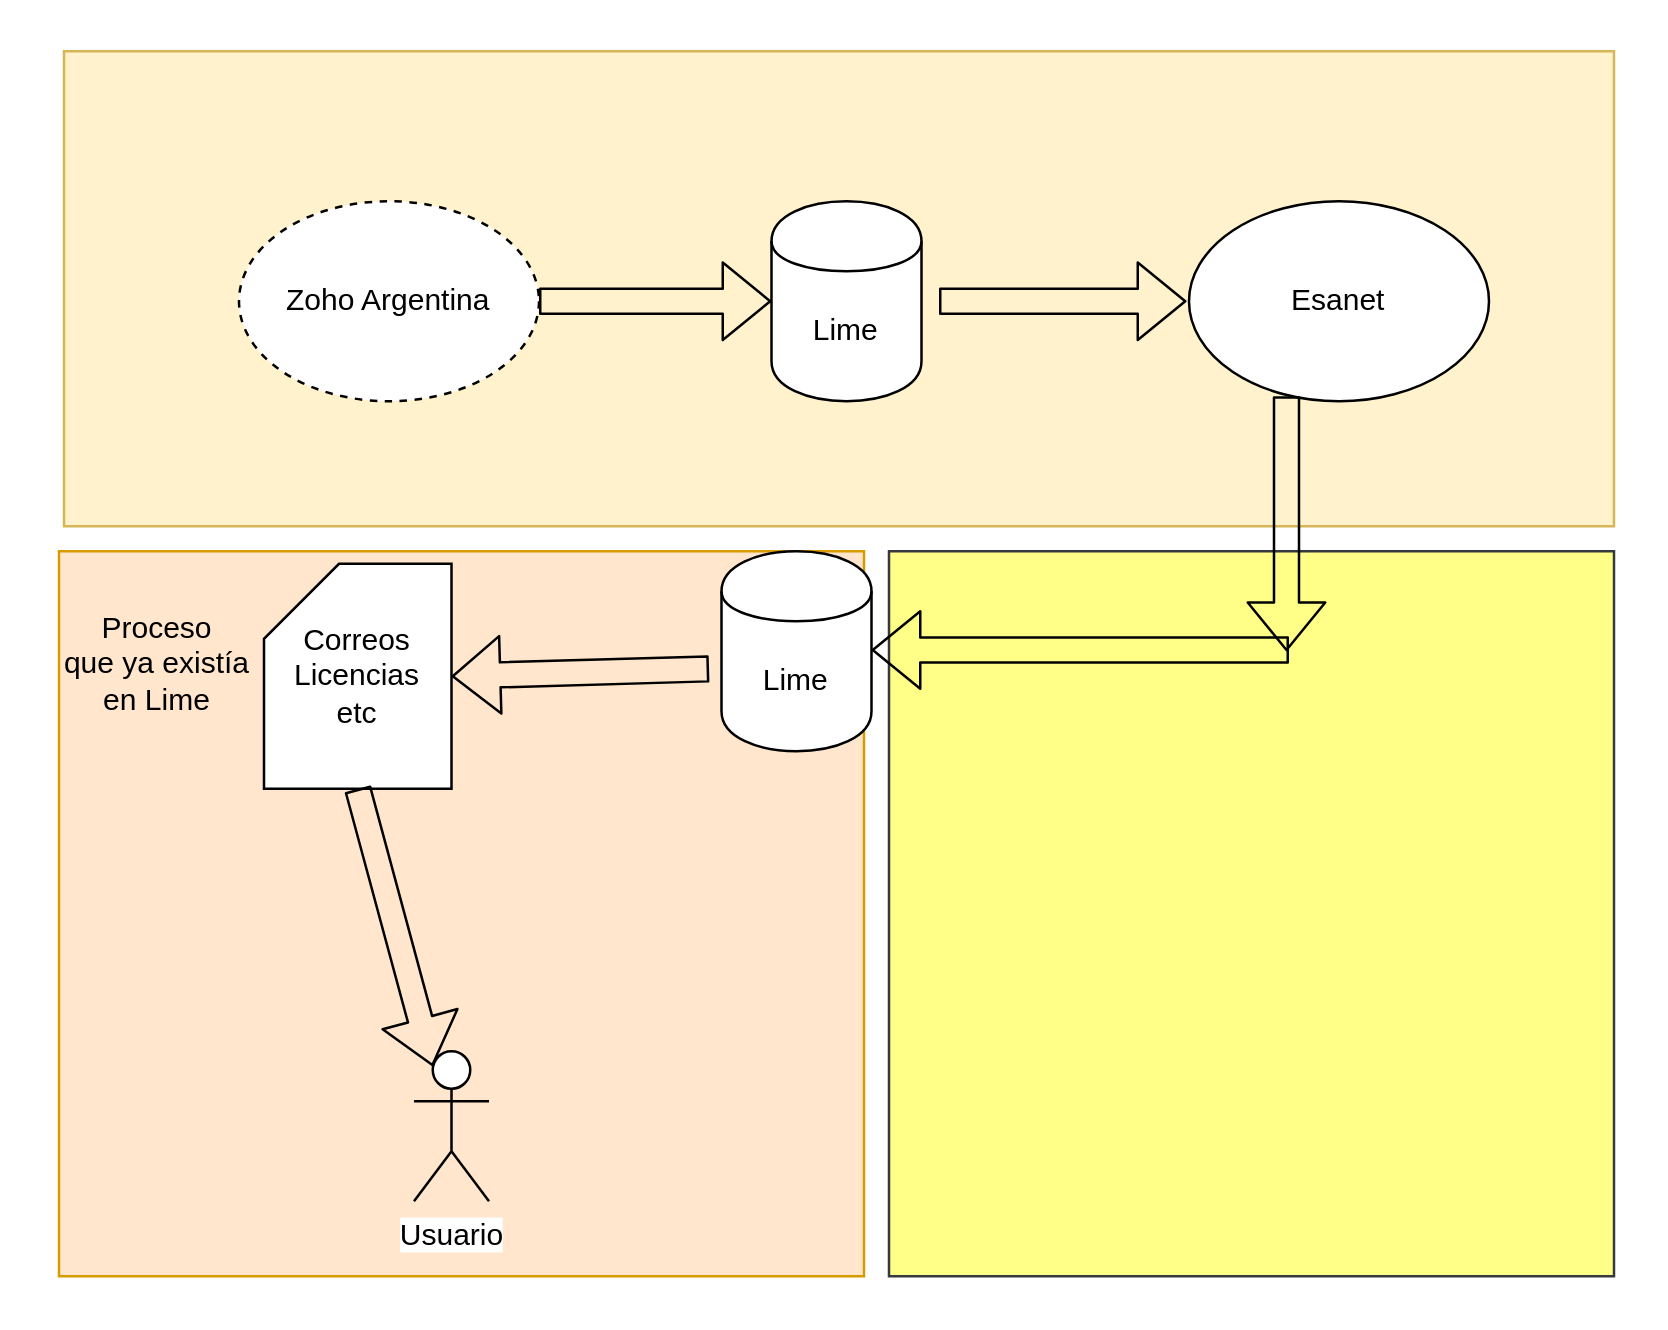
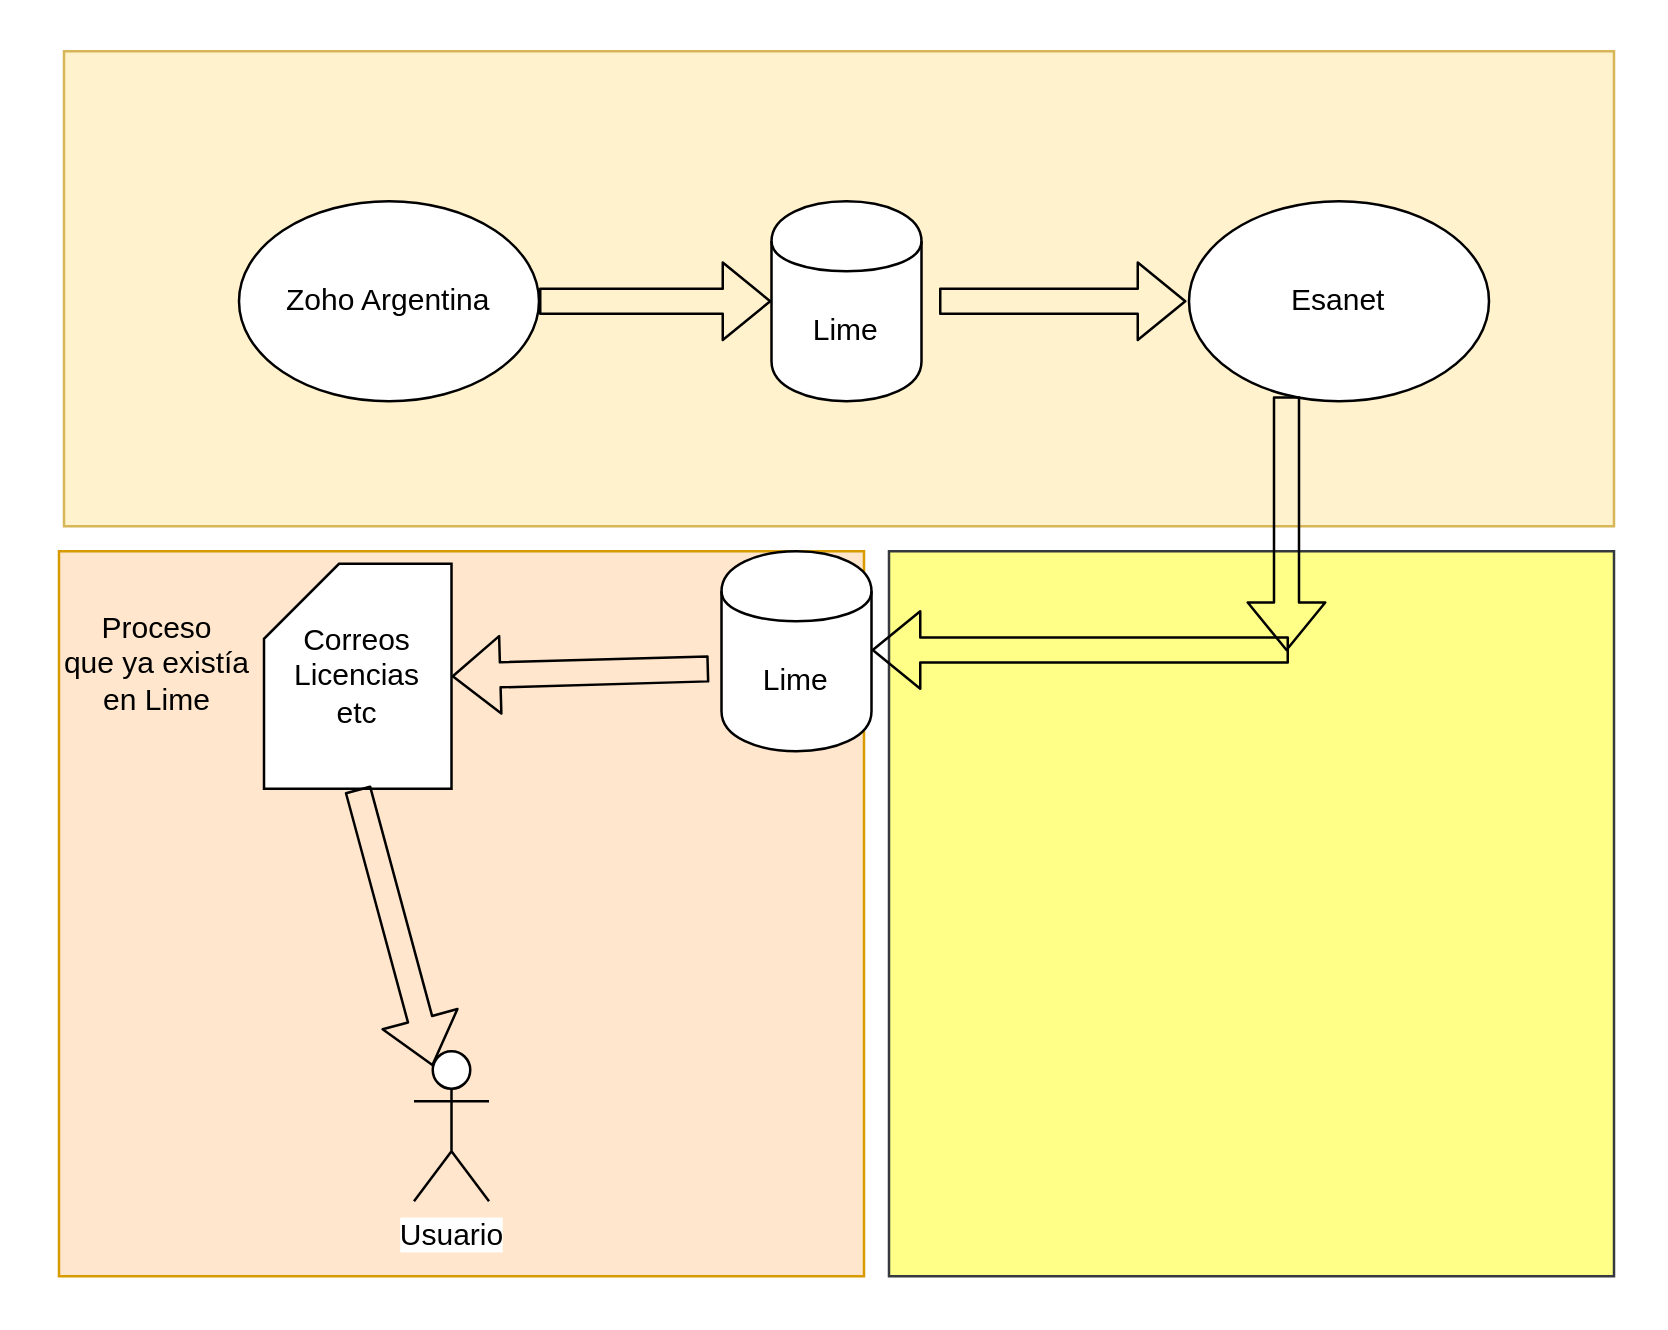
(389, 301) -> (389, 301)
